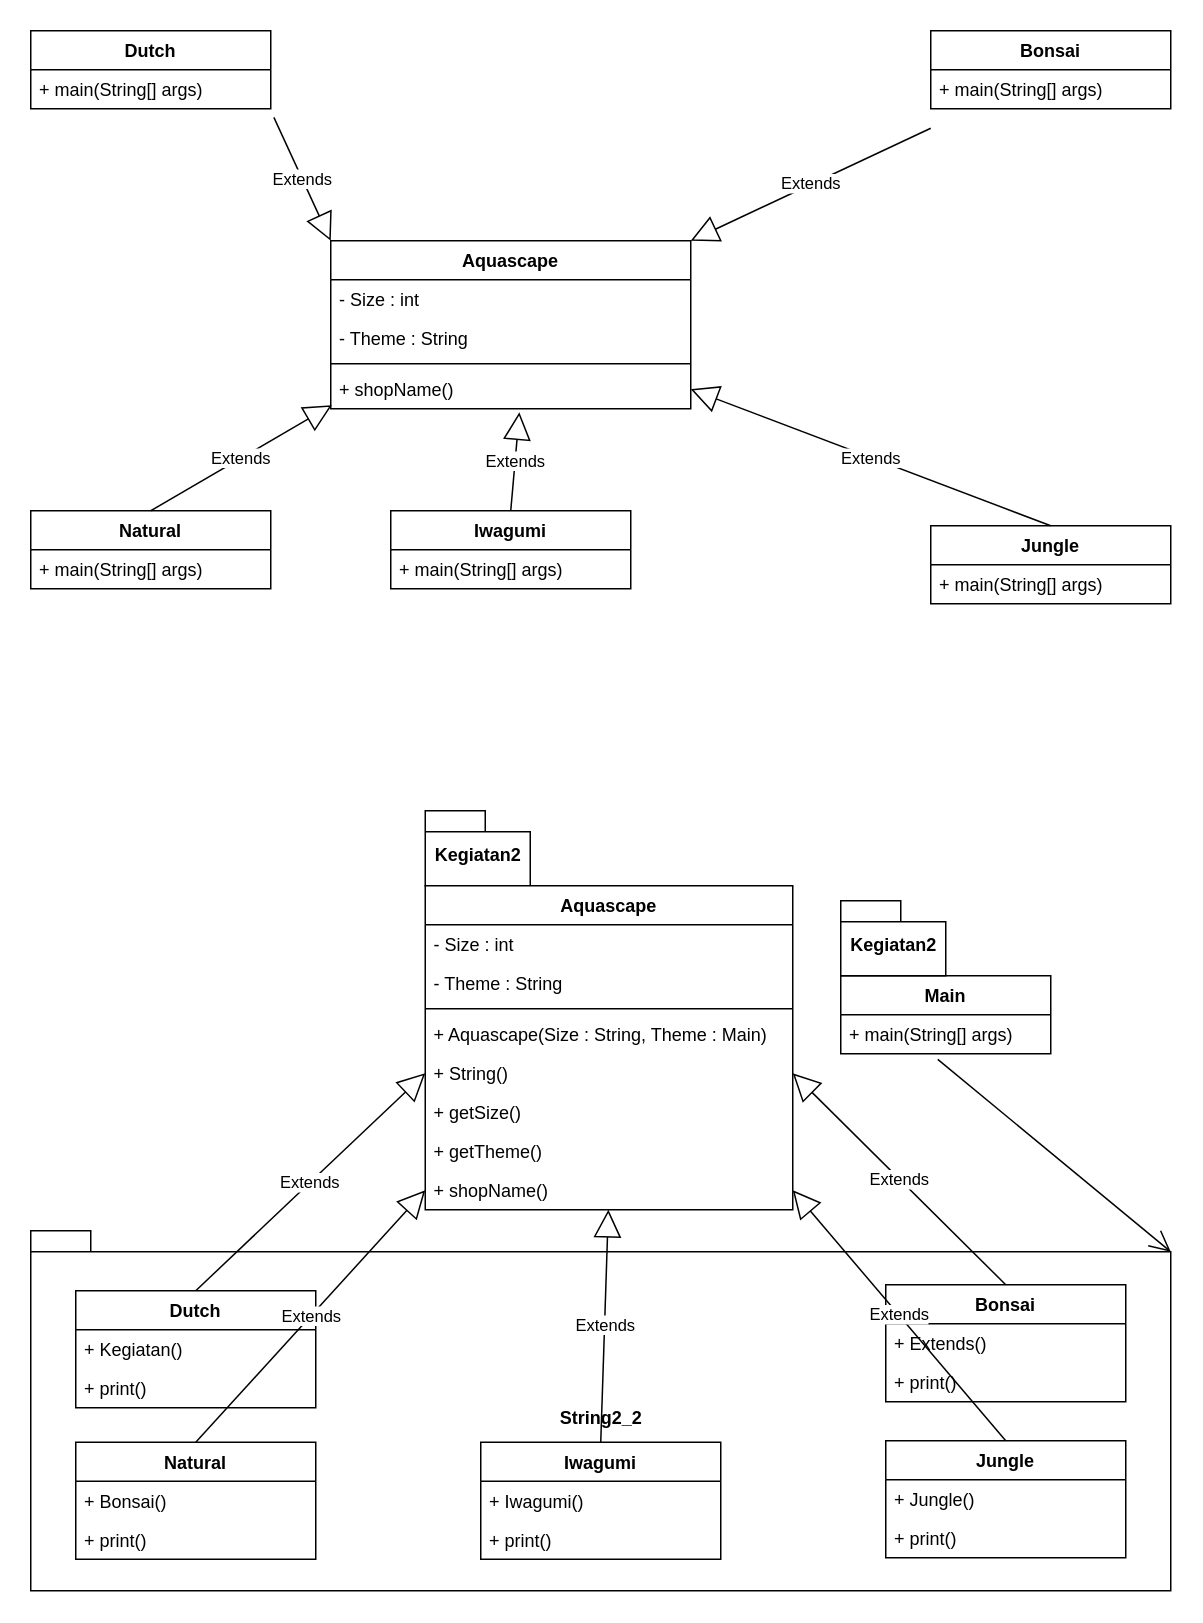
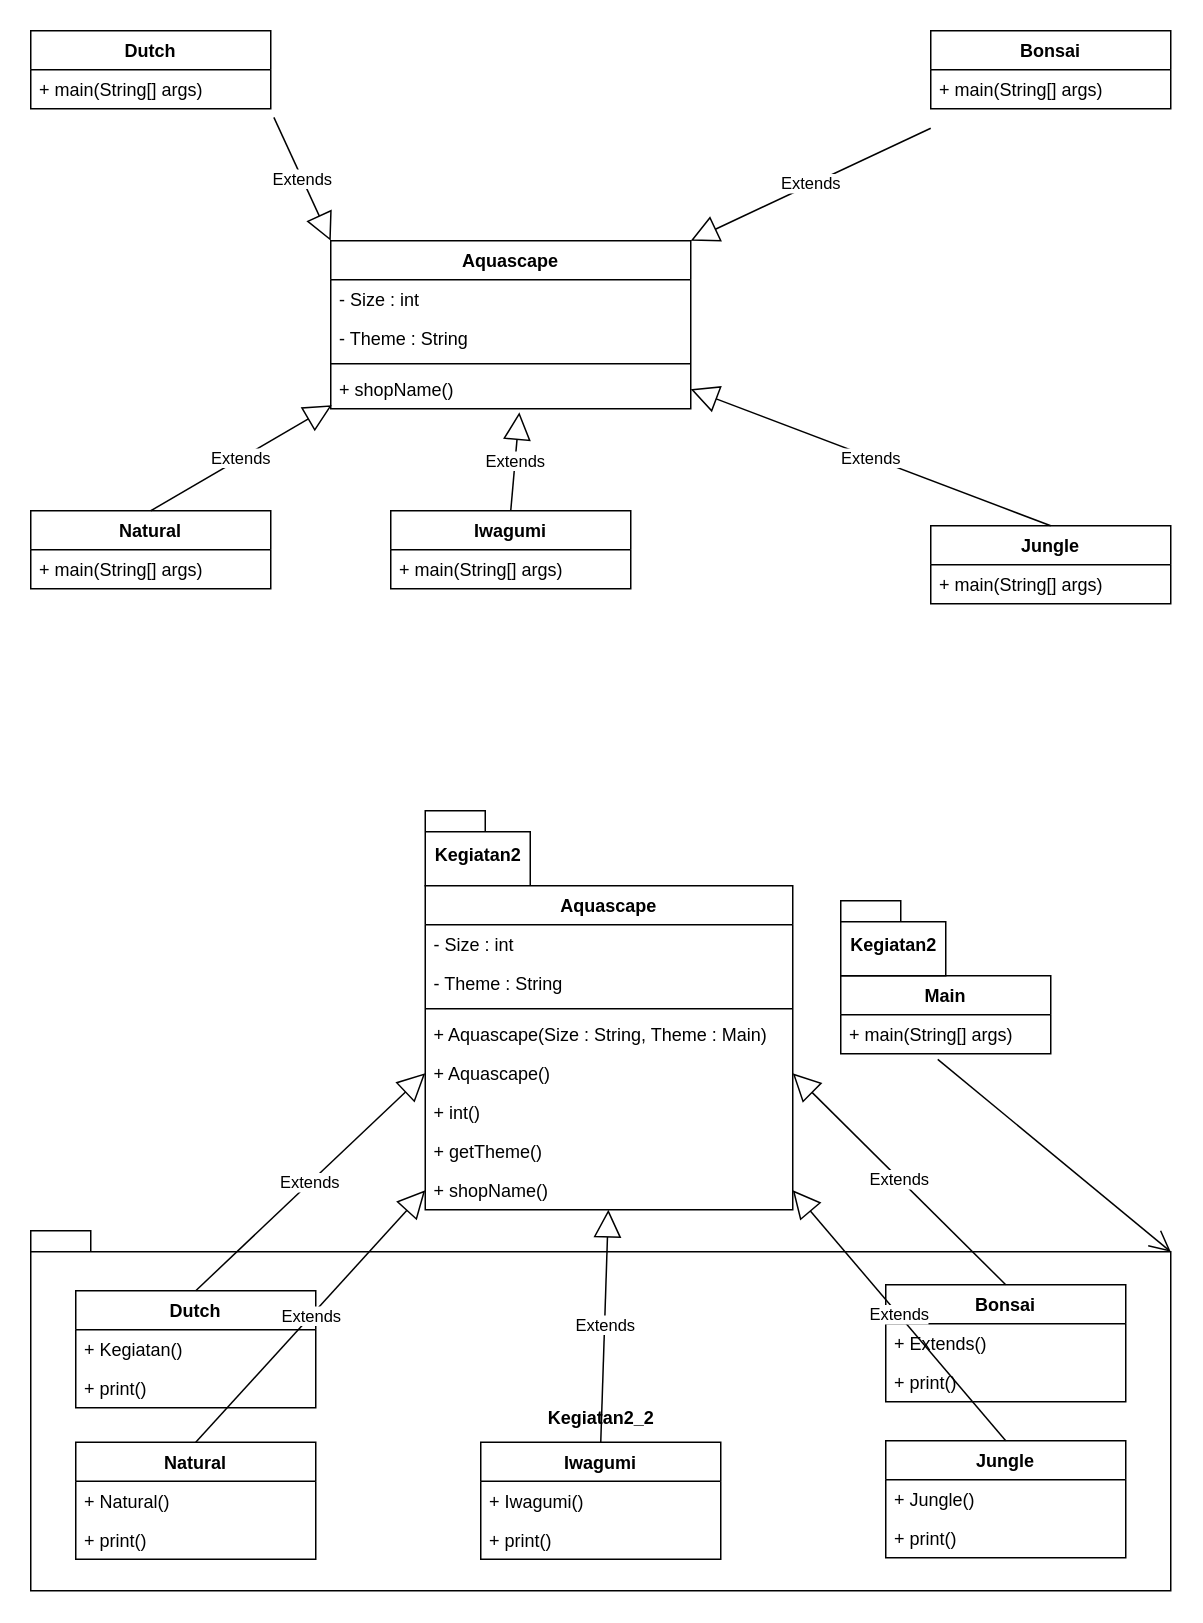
(479, 1074) -> (497, 1074)
(484, 1113) -> (464, 1113)
(602, 1418) -> (602, 1418)
(130, 1502) -> (135, 1502)
